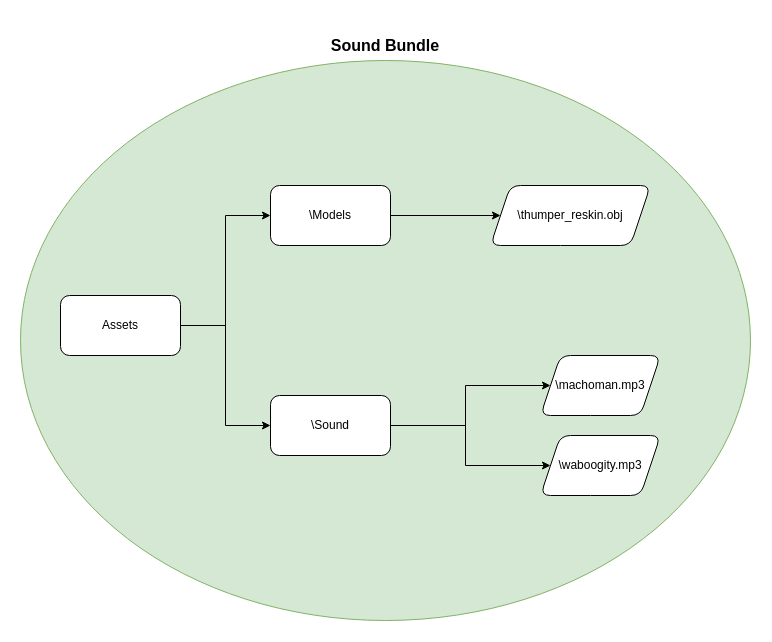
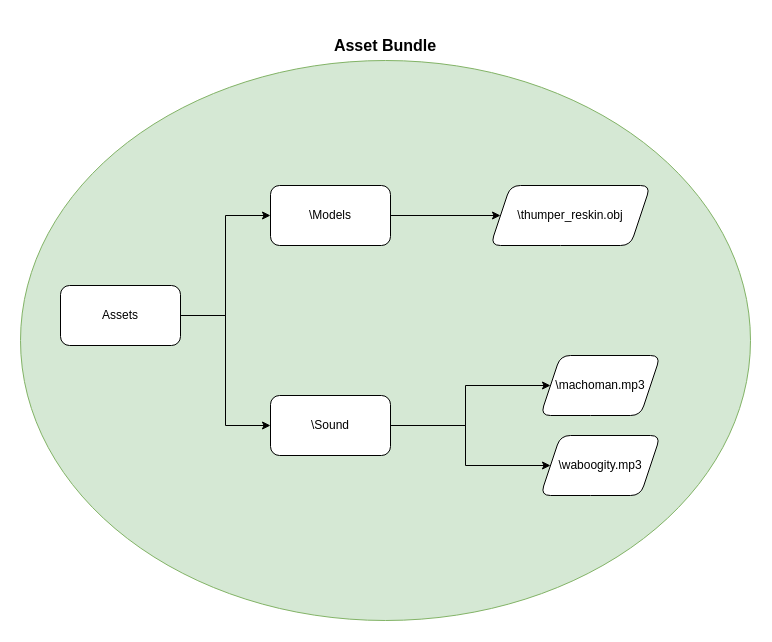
(386, 46) -> (386, 46)
(121, 326) -> (121, 316)
